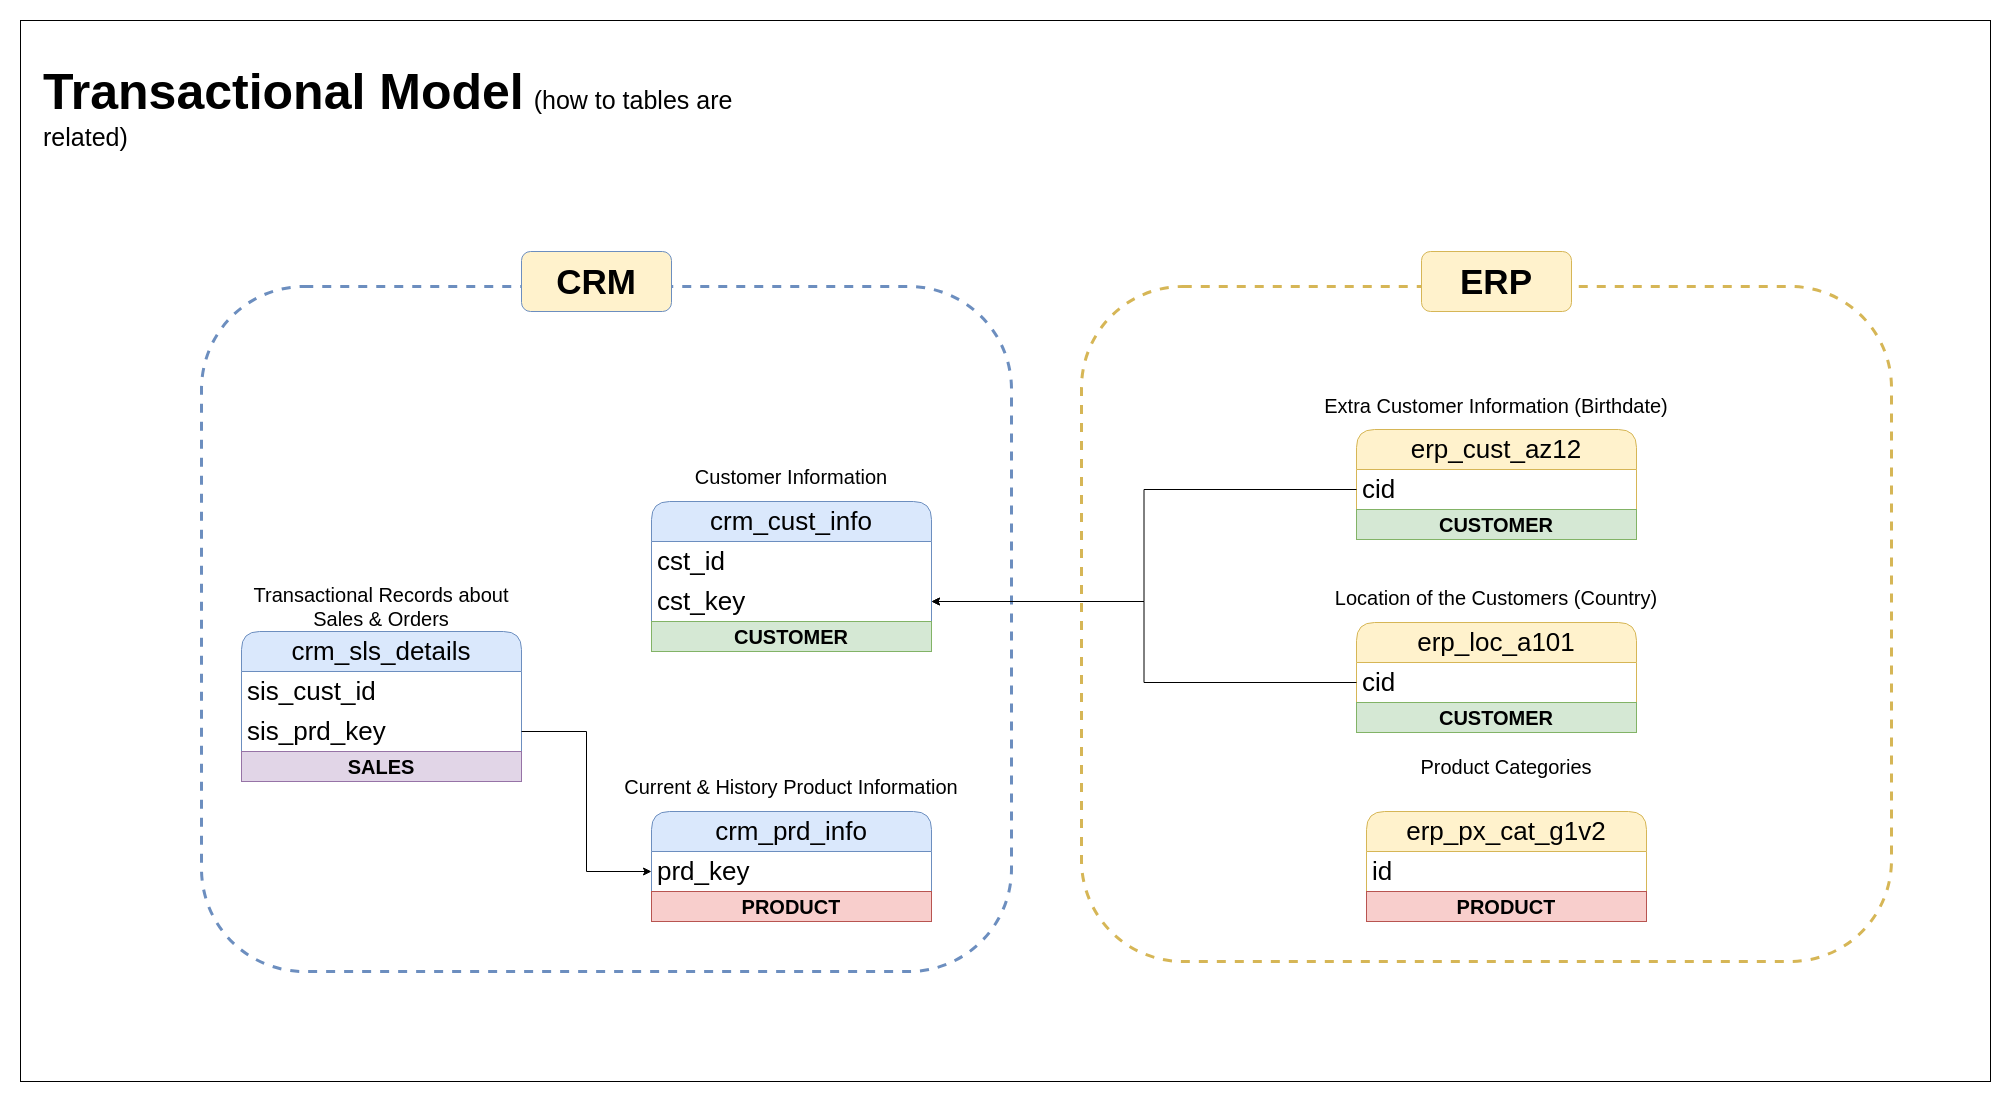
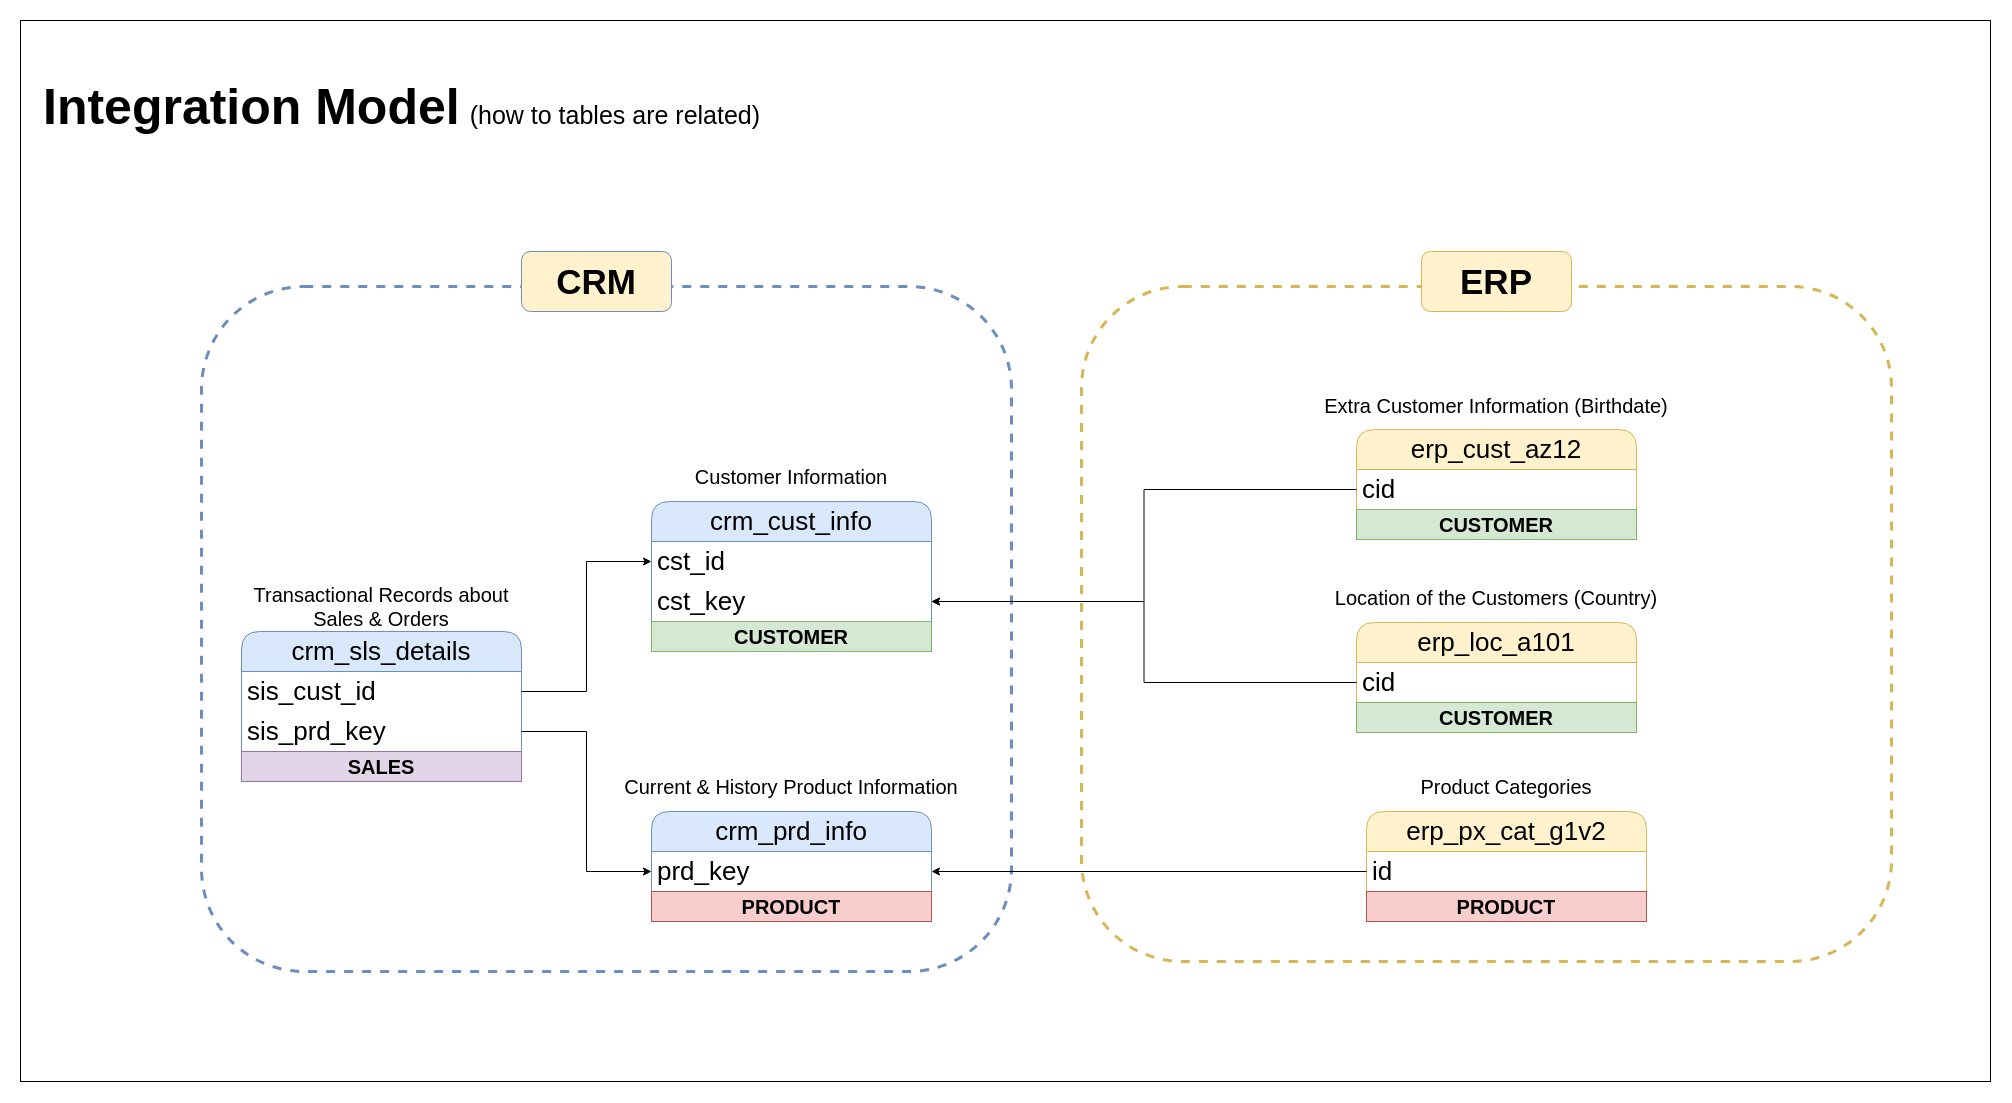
(184, 107) -> (179, 107)
none -> (587, 630)
(1507, 767) -> (1507, 787)
none -> (1151, 872)
